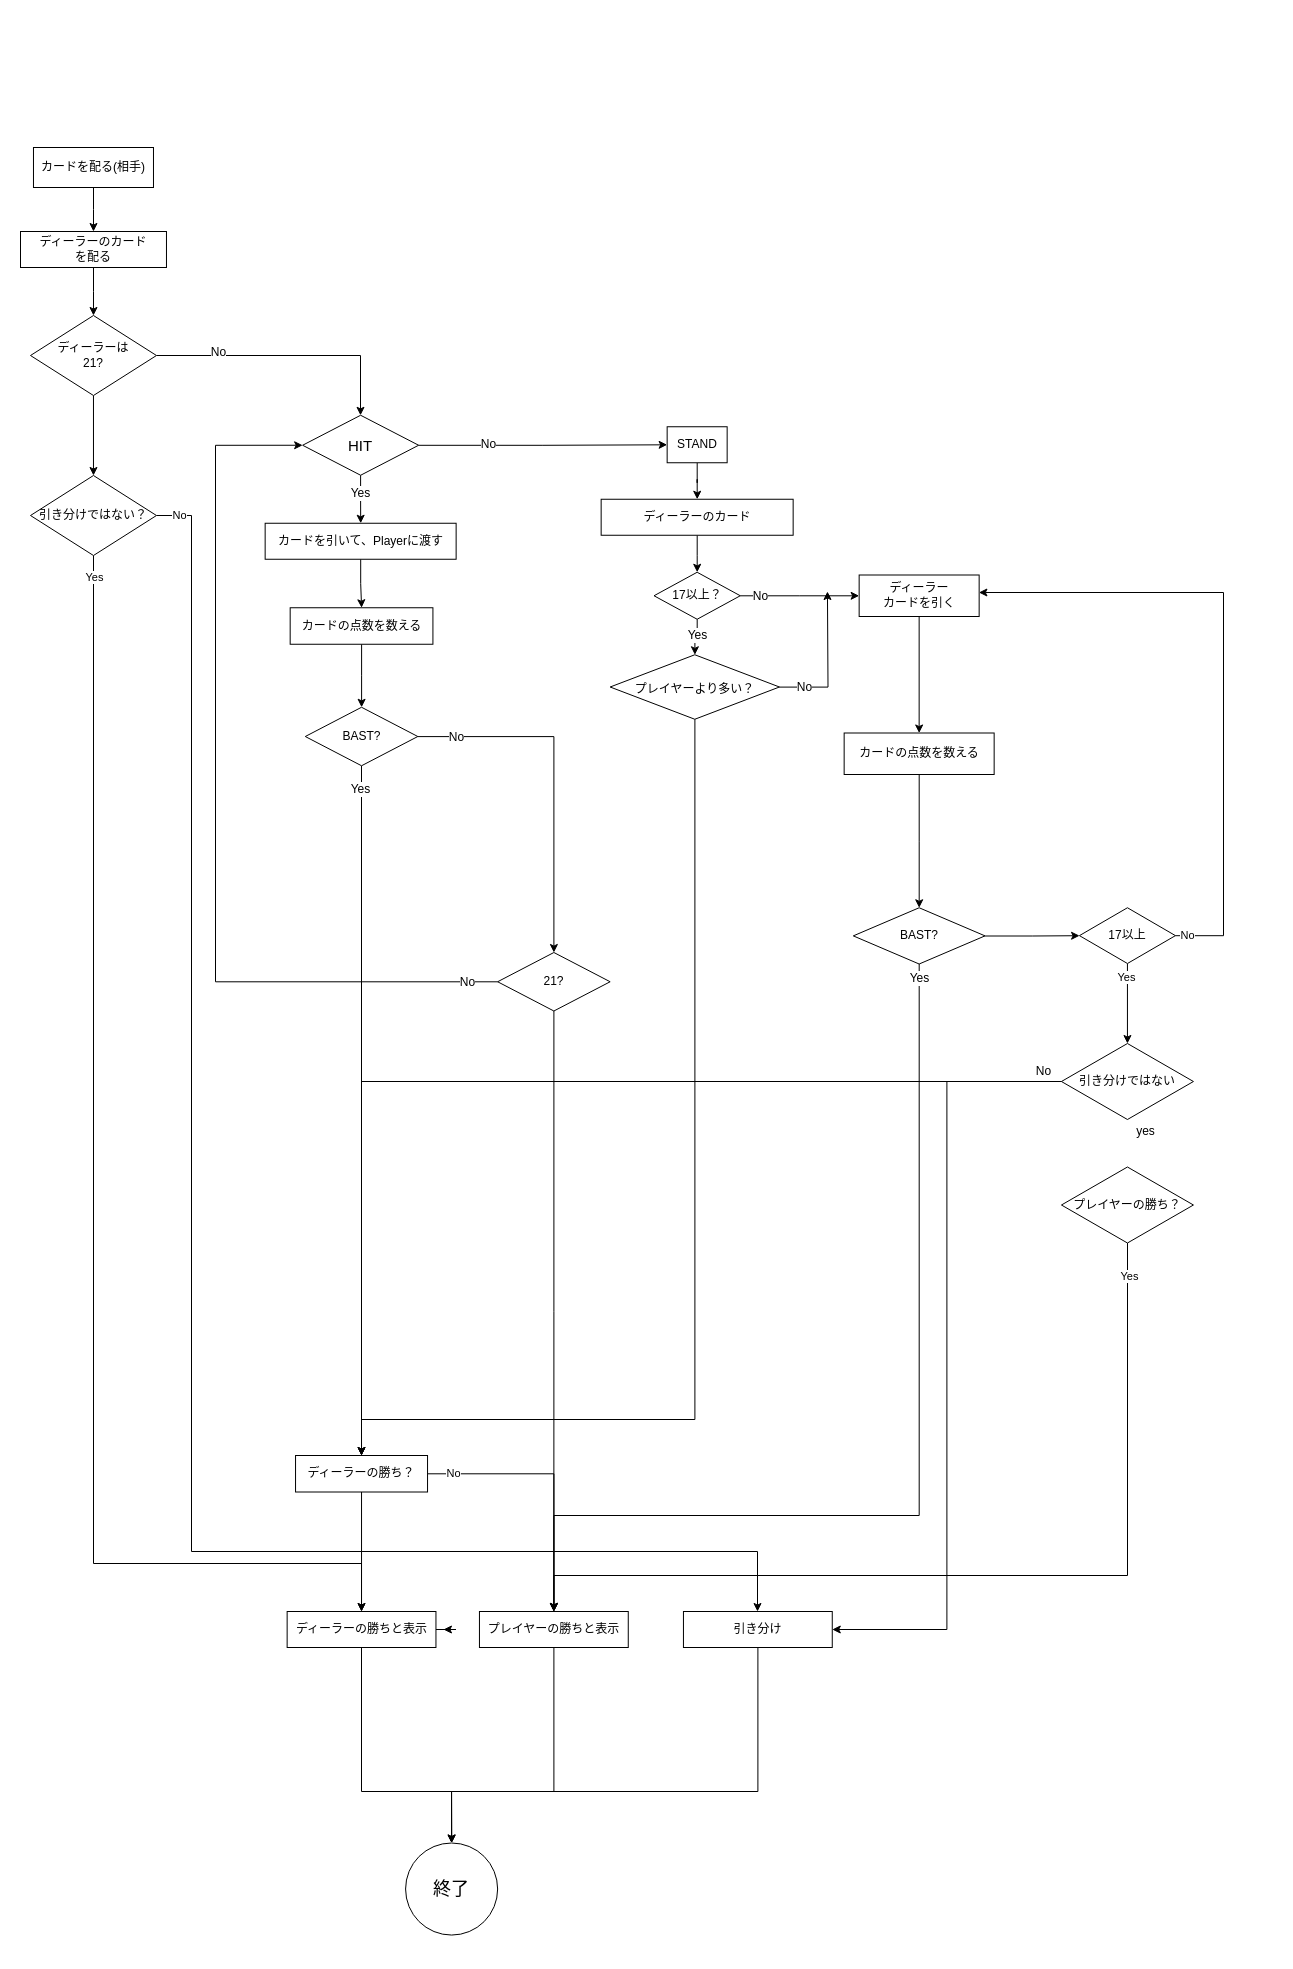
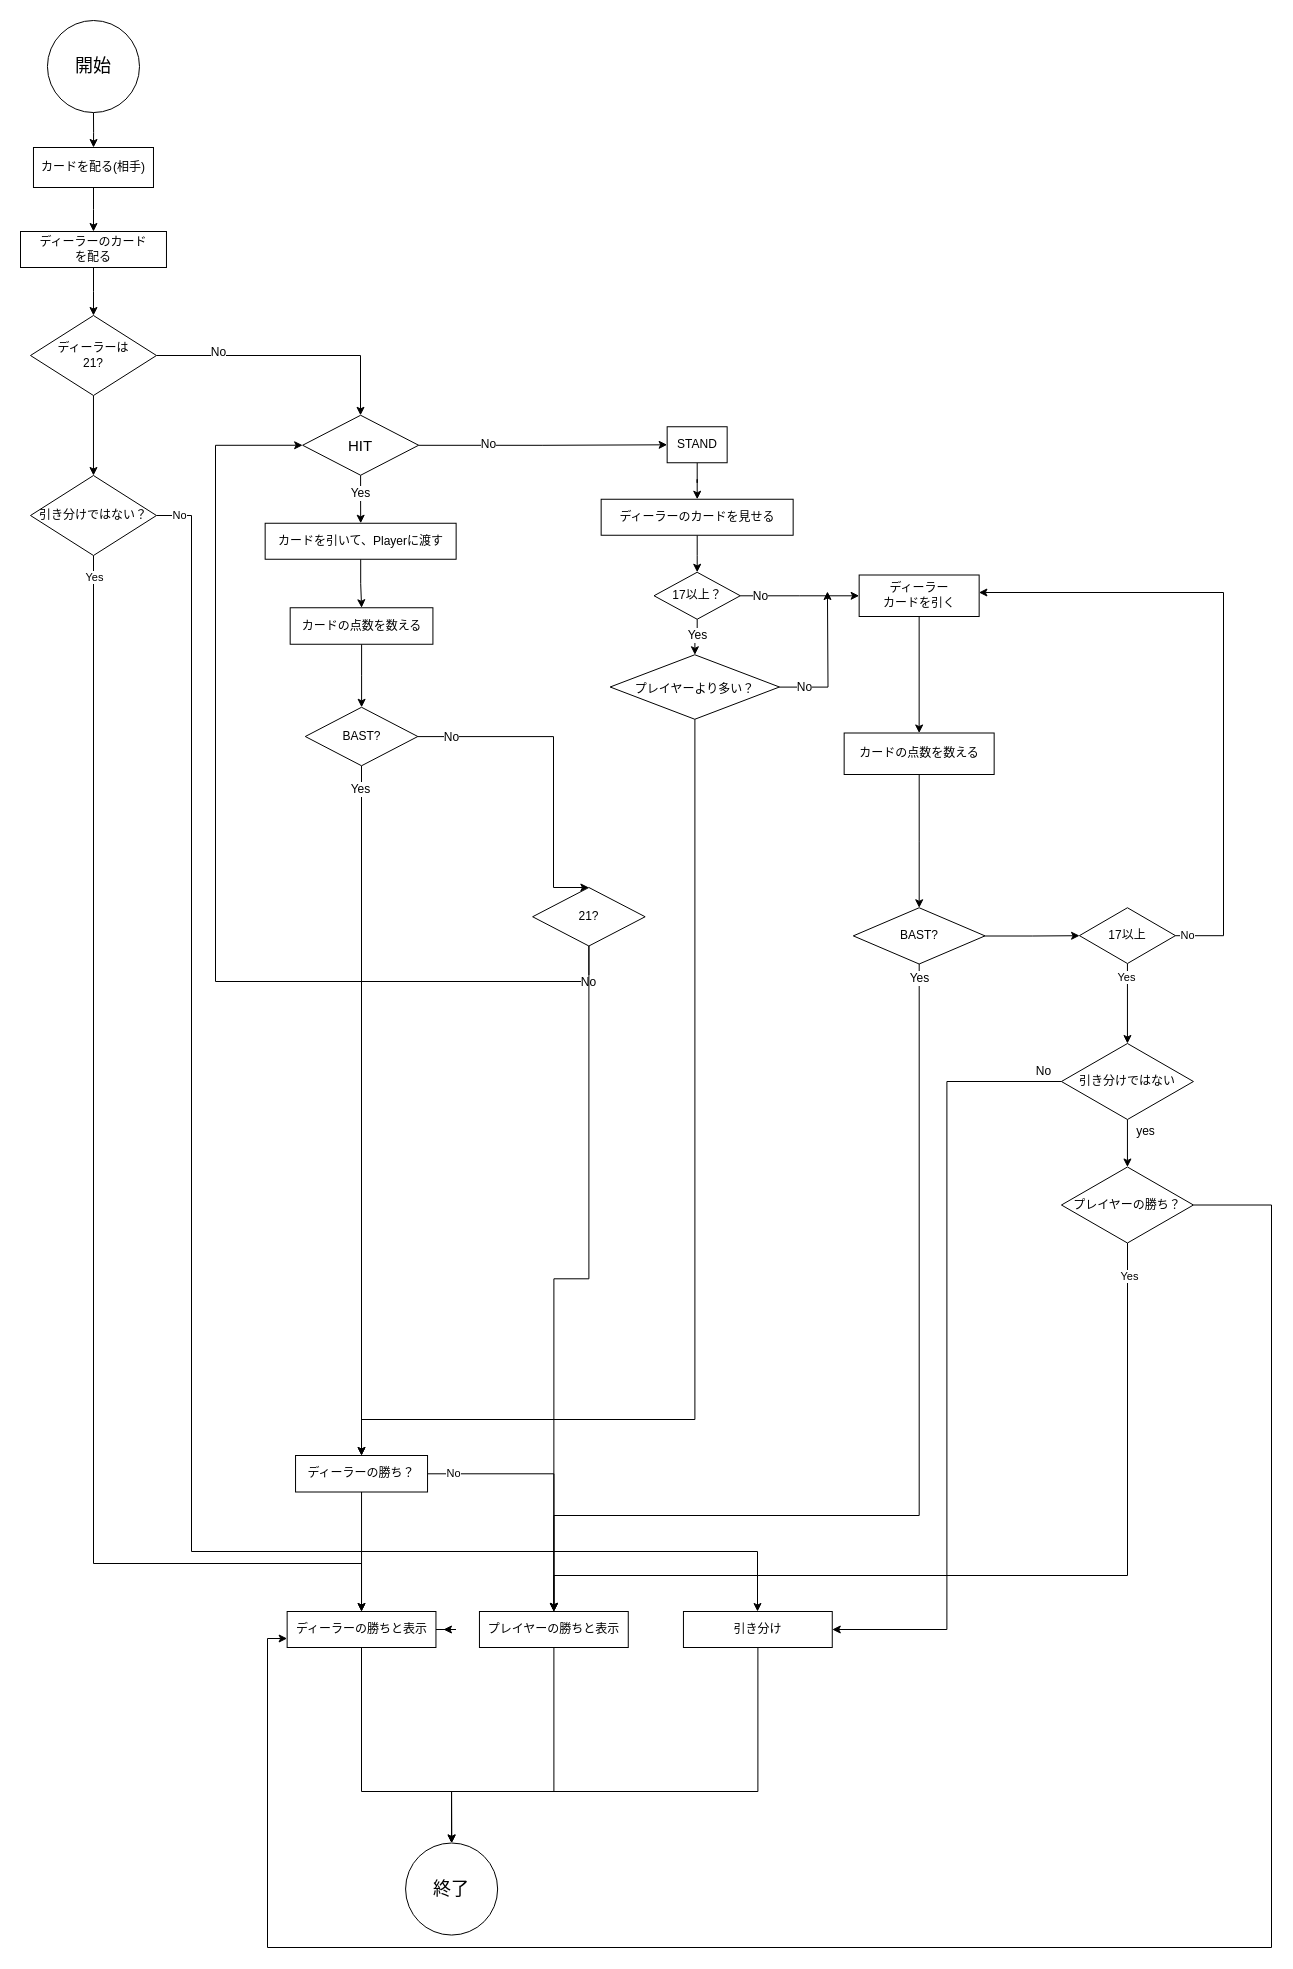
none -> (93, 67)
none -> (94, 127)
(698, 518) -> (698, 518)
(554, 982) -> (589, 917)
(654, 1082) -> (1127, 1140)
none -> (1019, 1948)
